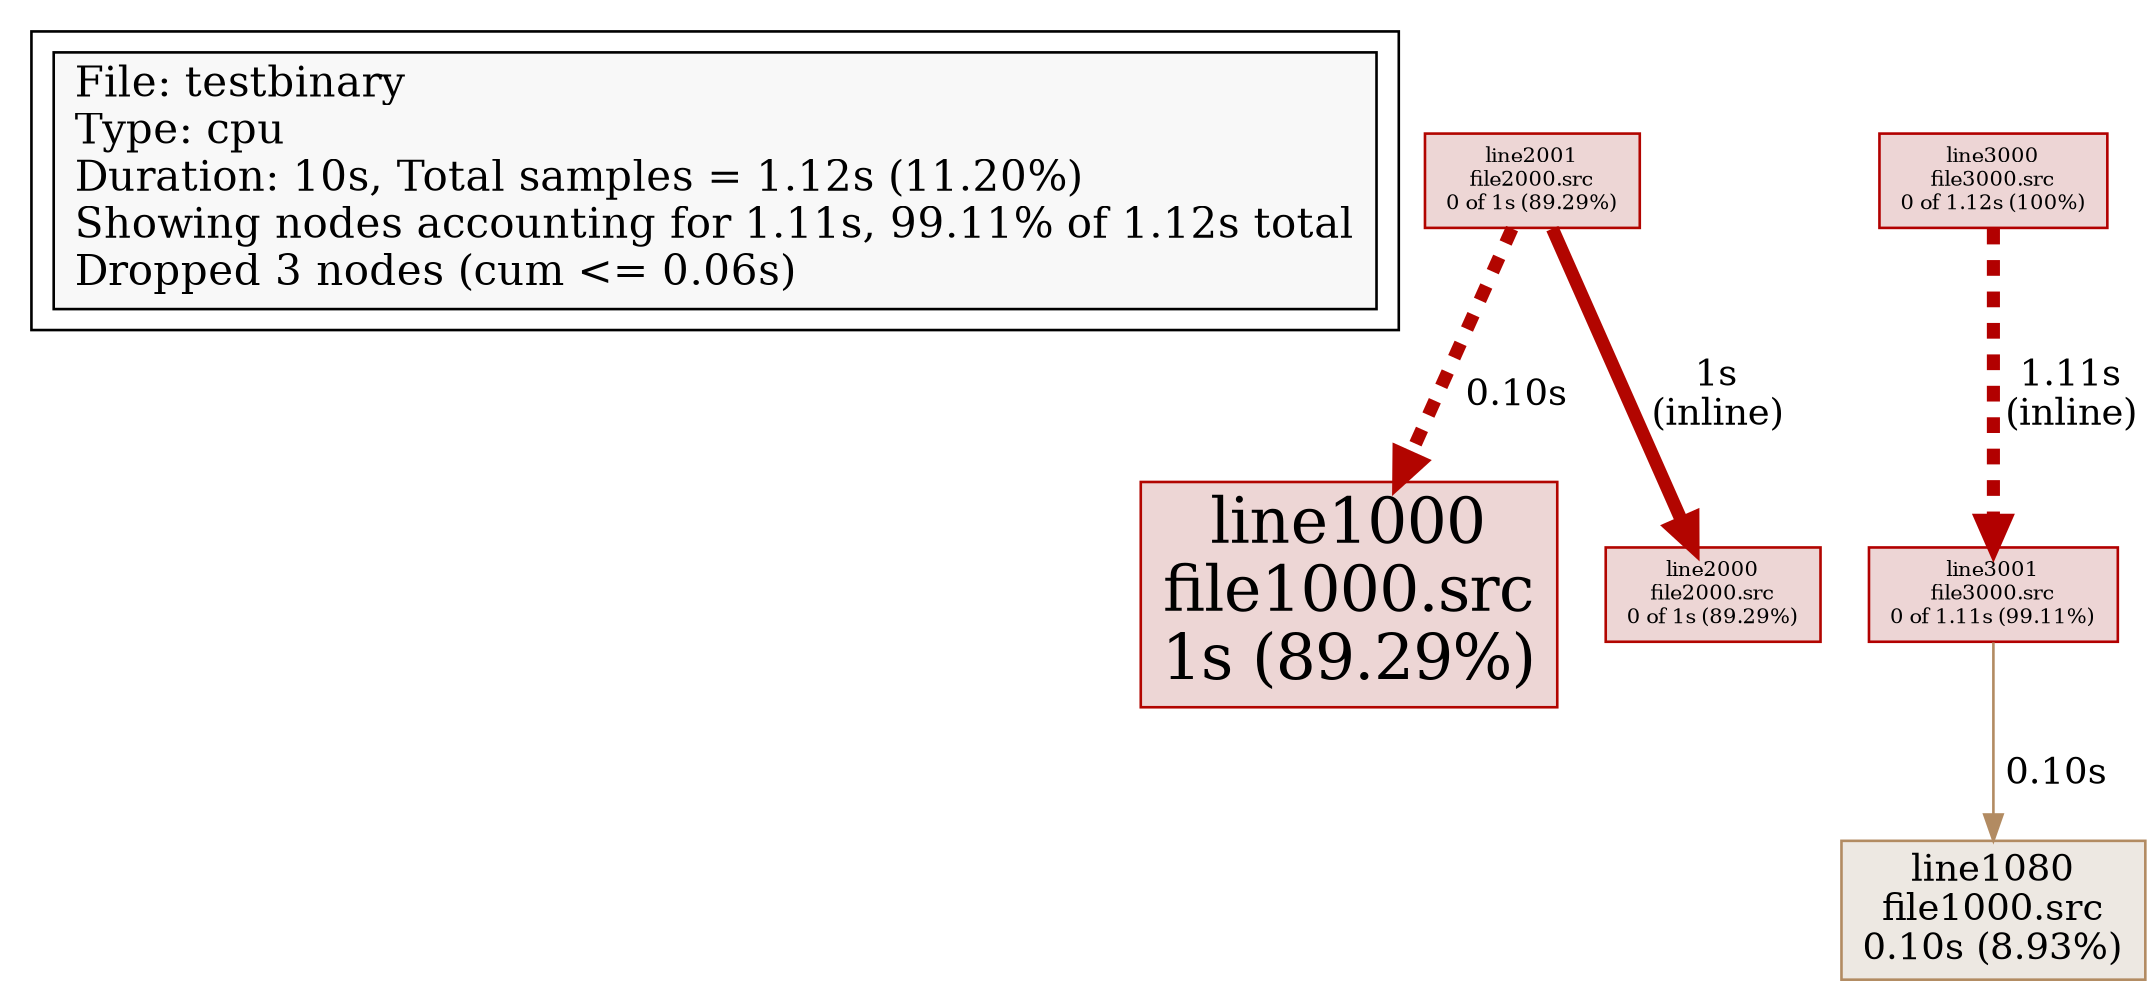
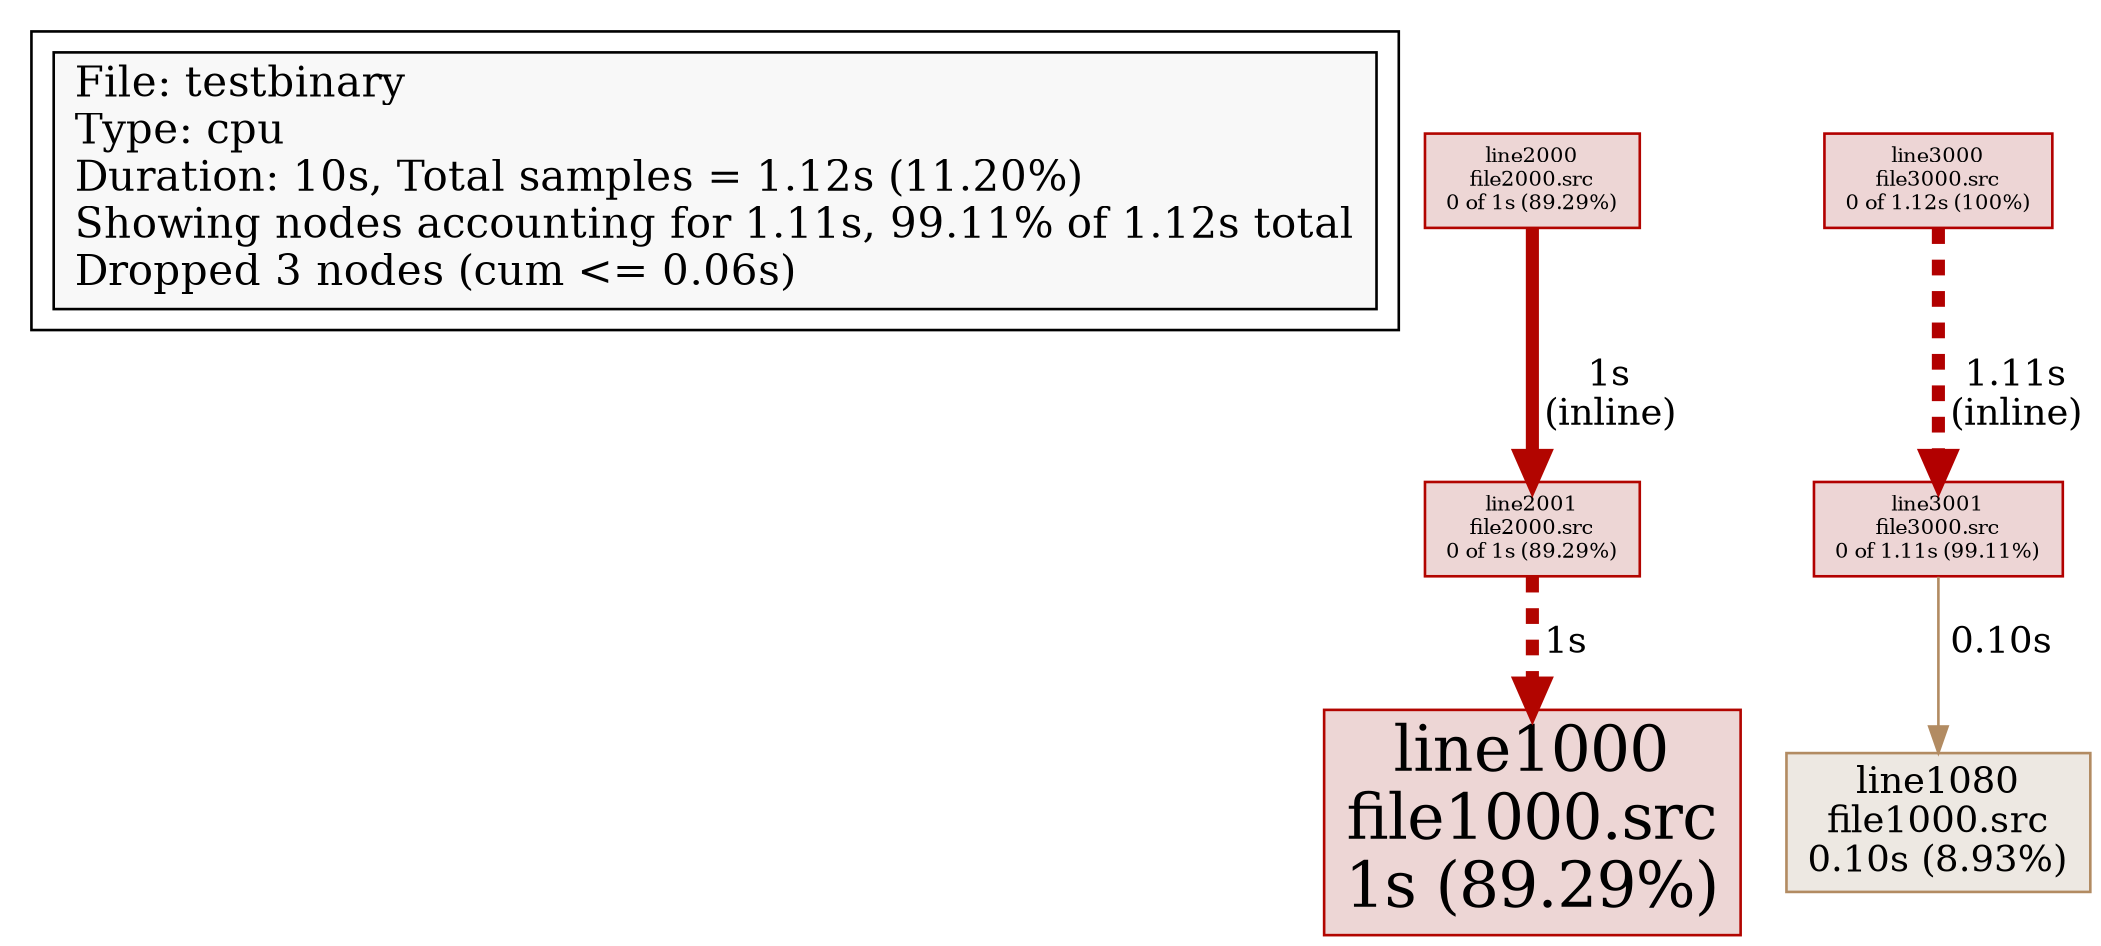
(1617, 375) -> (1532, 341)
(1511, 396) -> (1561, 643)
